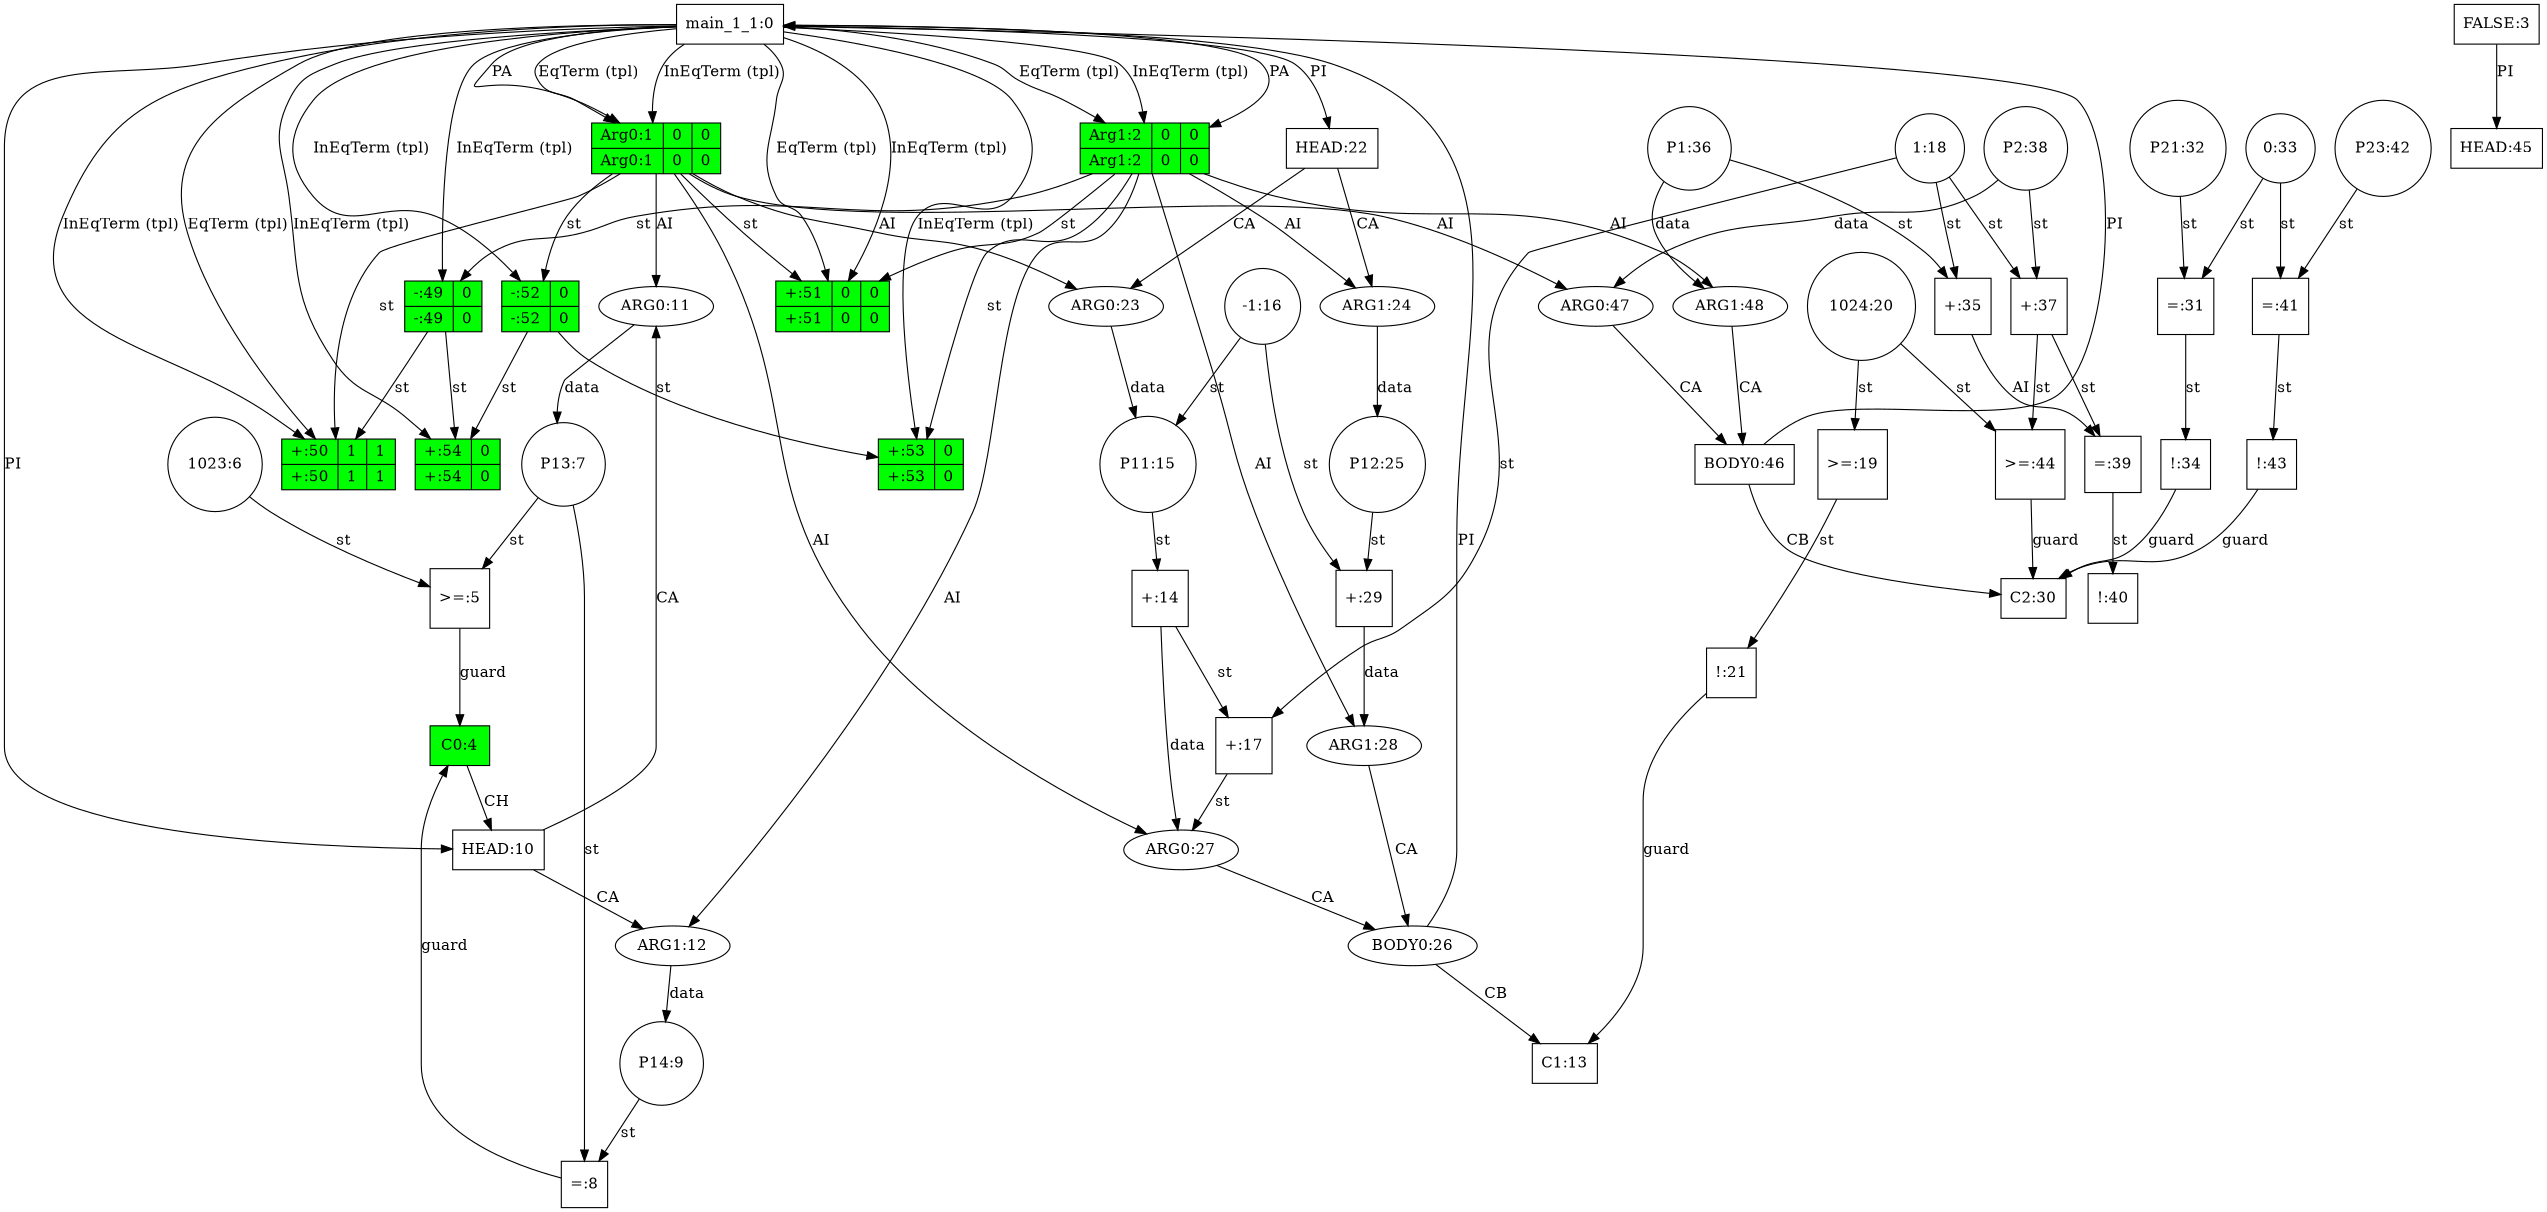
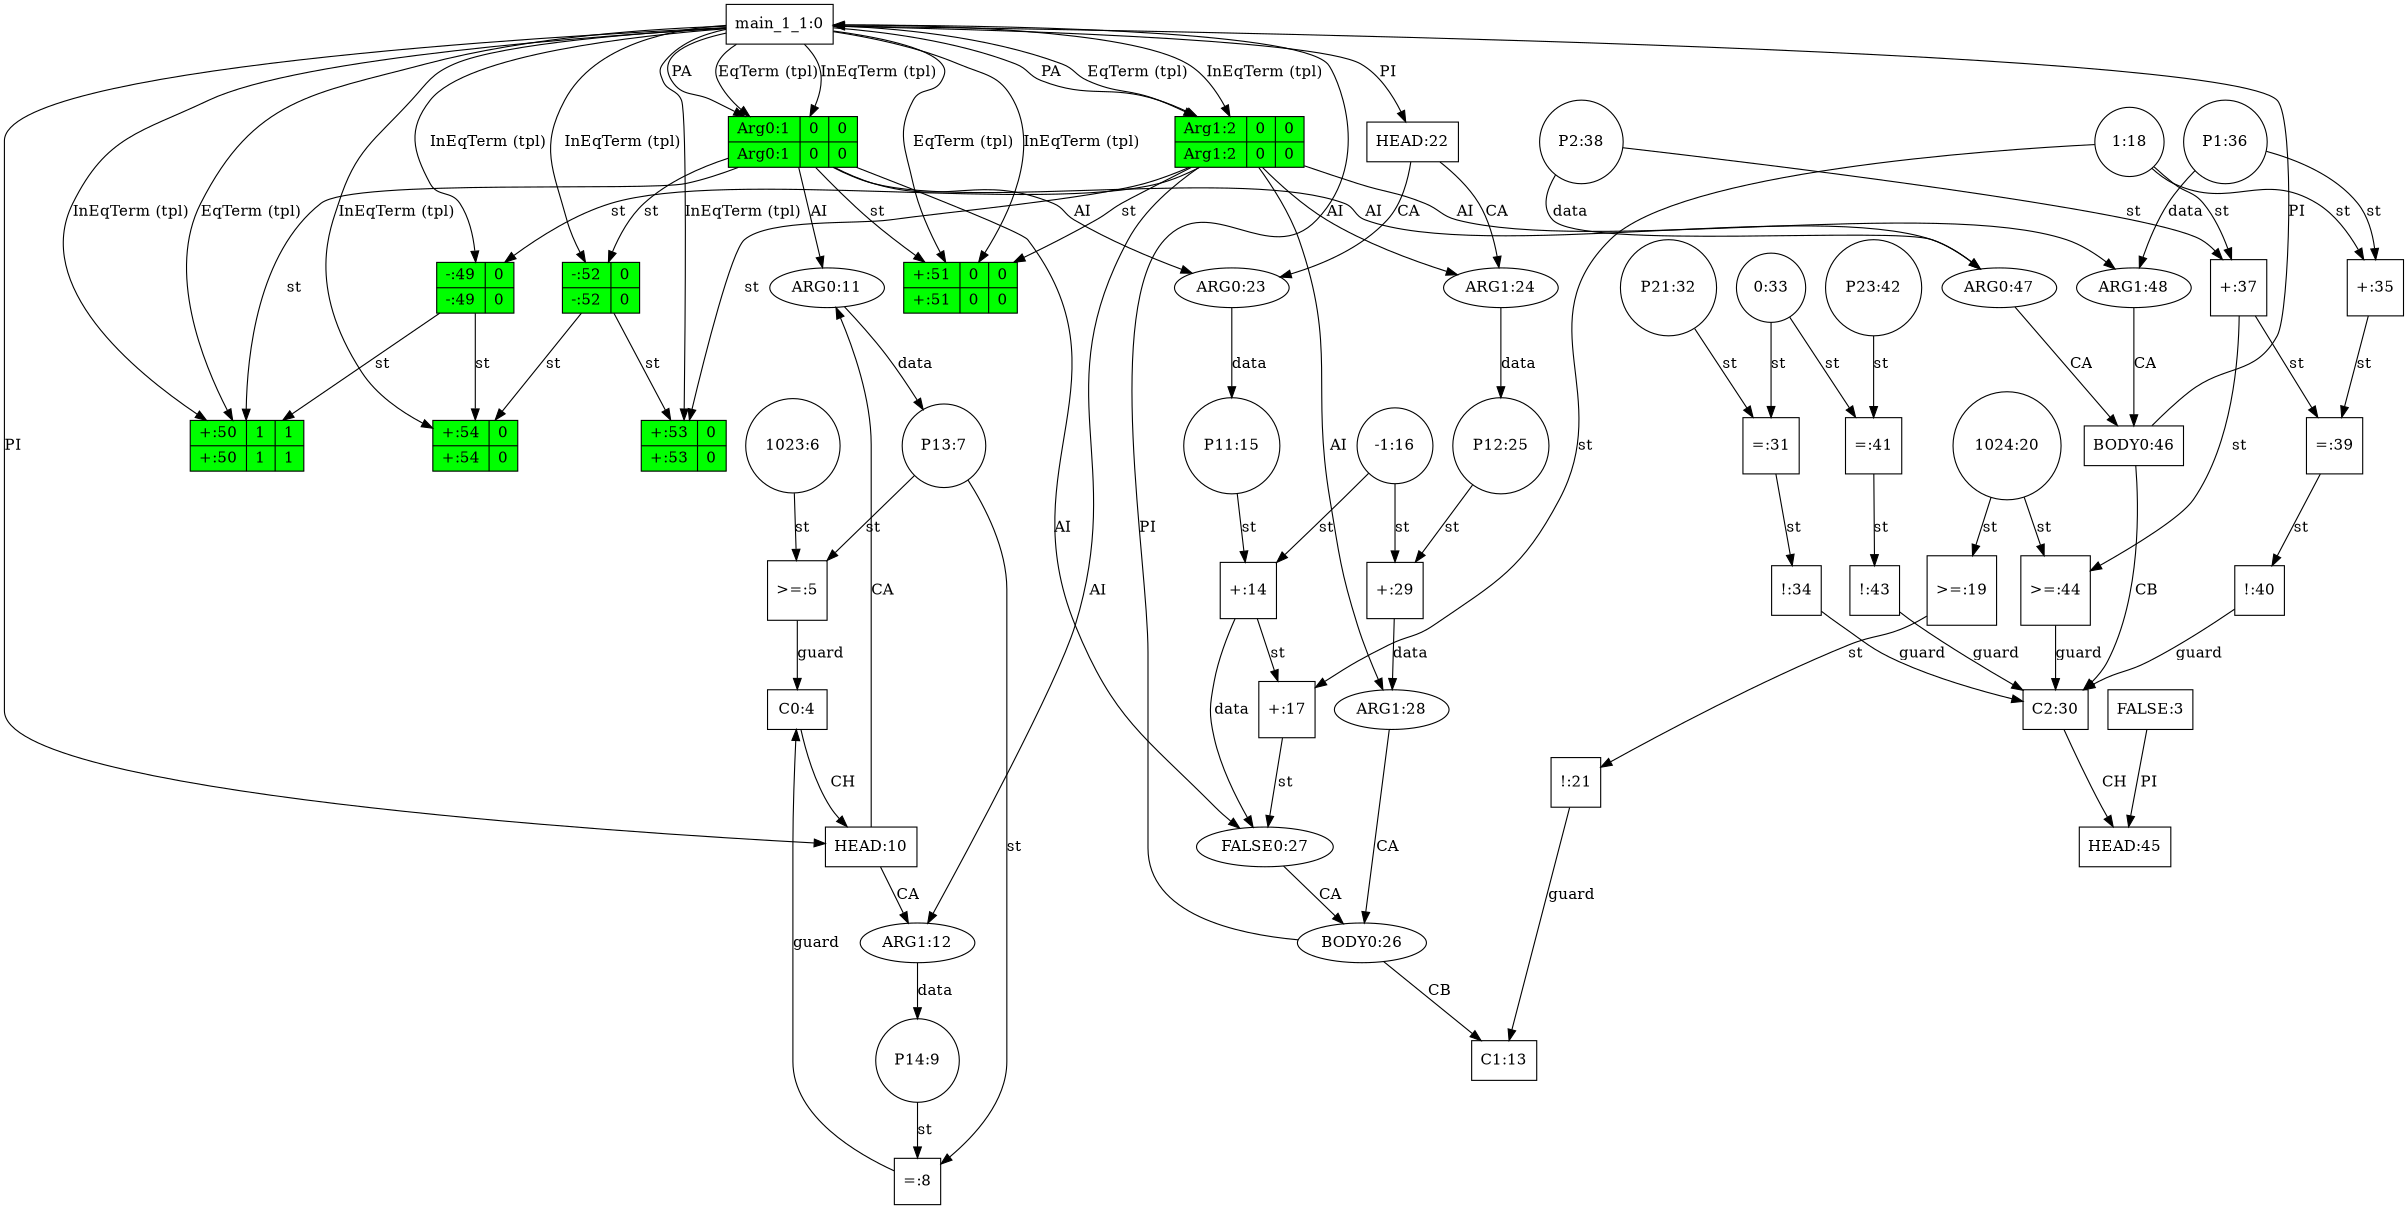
(1207, 383) -> (1325, 516)
(2021, 388) -> (2364, 364)
none -> (2167, 652)
(460, 746) -> (797, 710)
none -> (2085, 774)
(1181, 850) -> (1265, 847)
